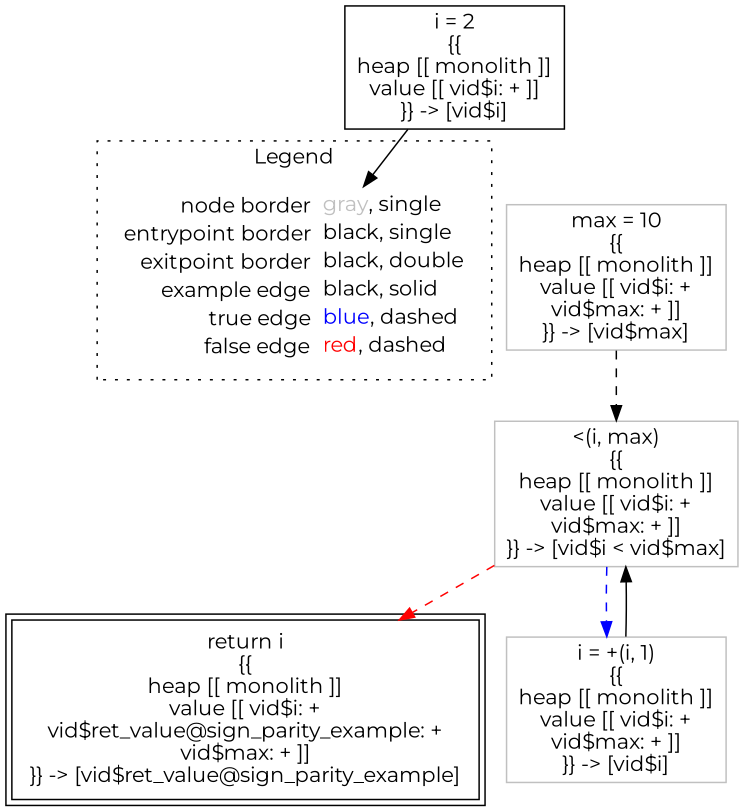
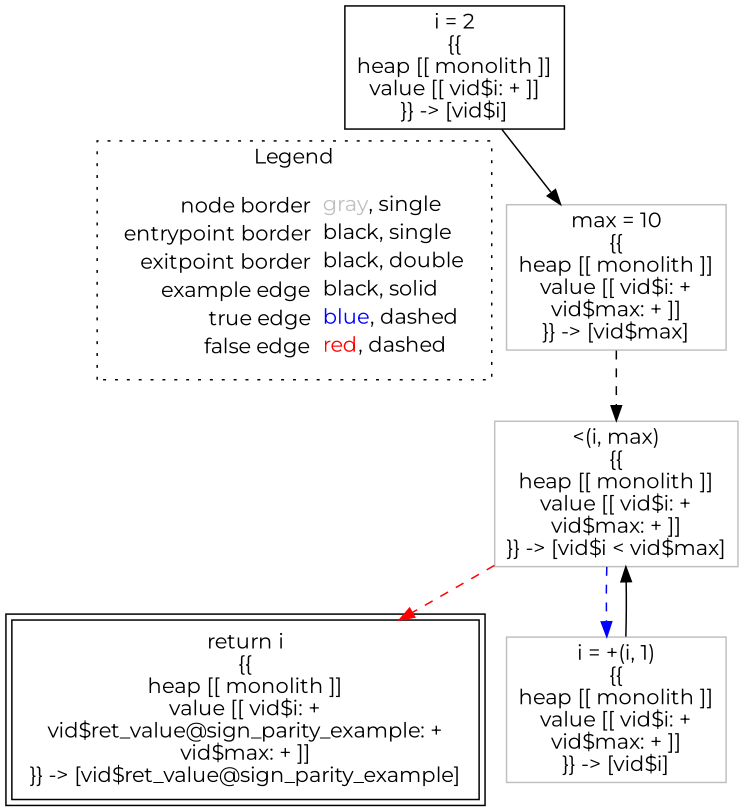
(390, 152) -> (526, 161)
